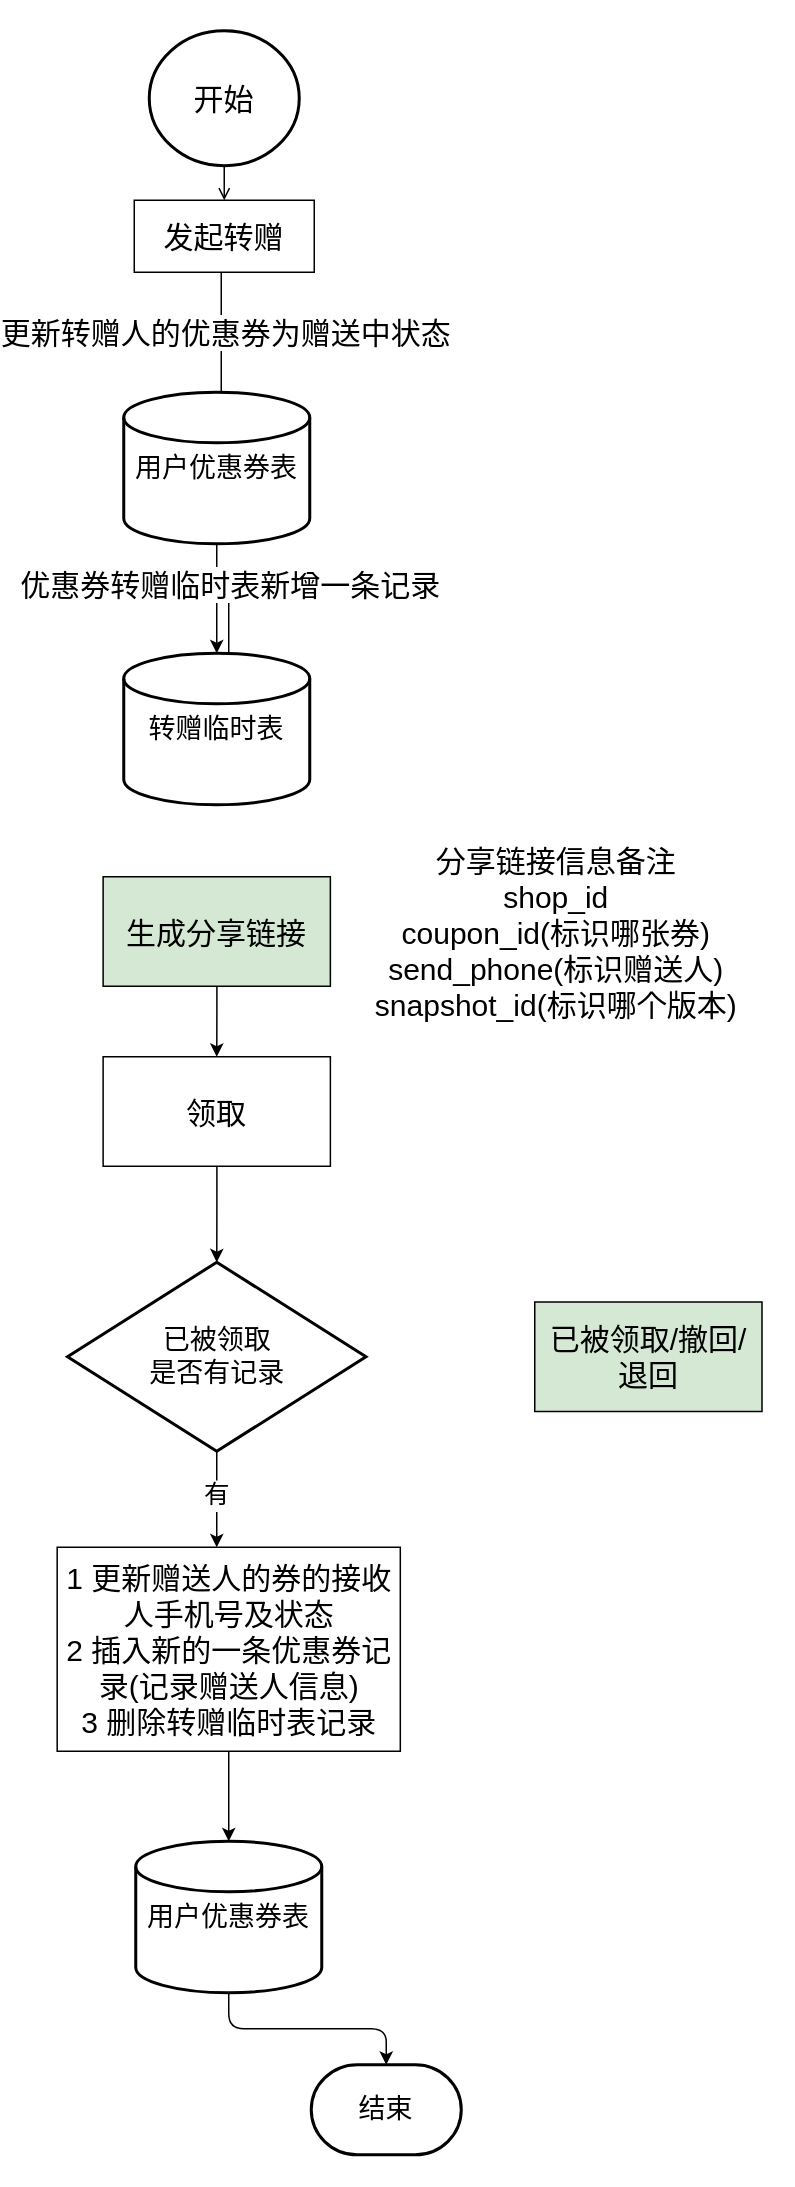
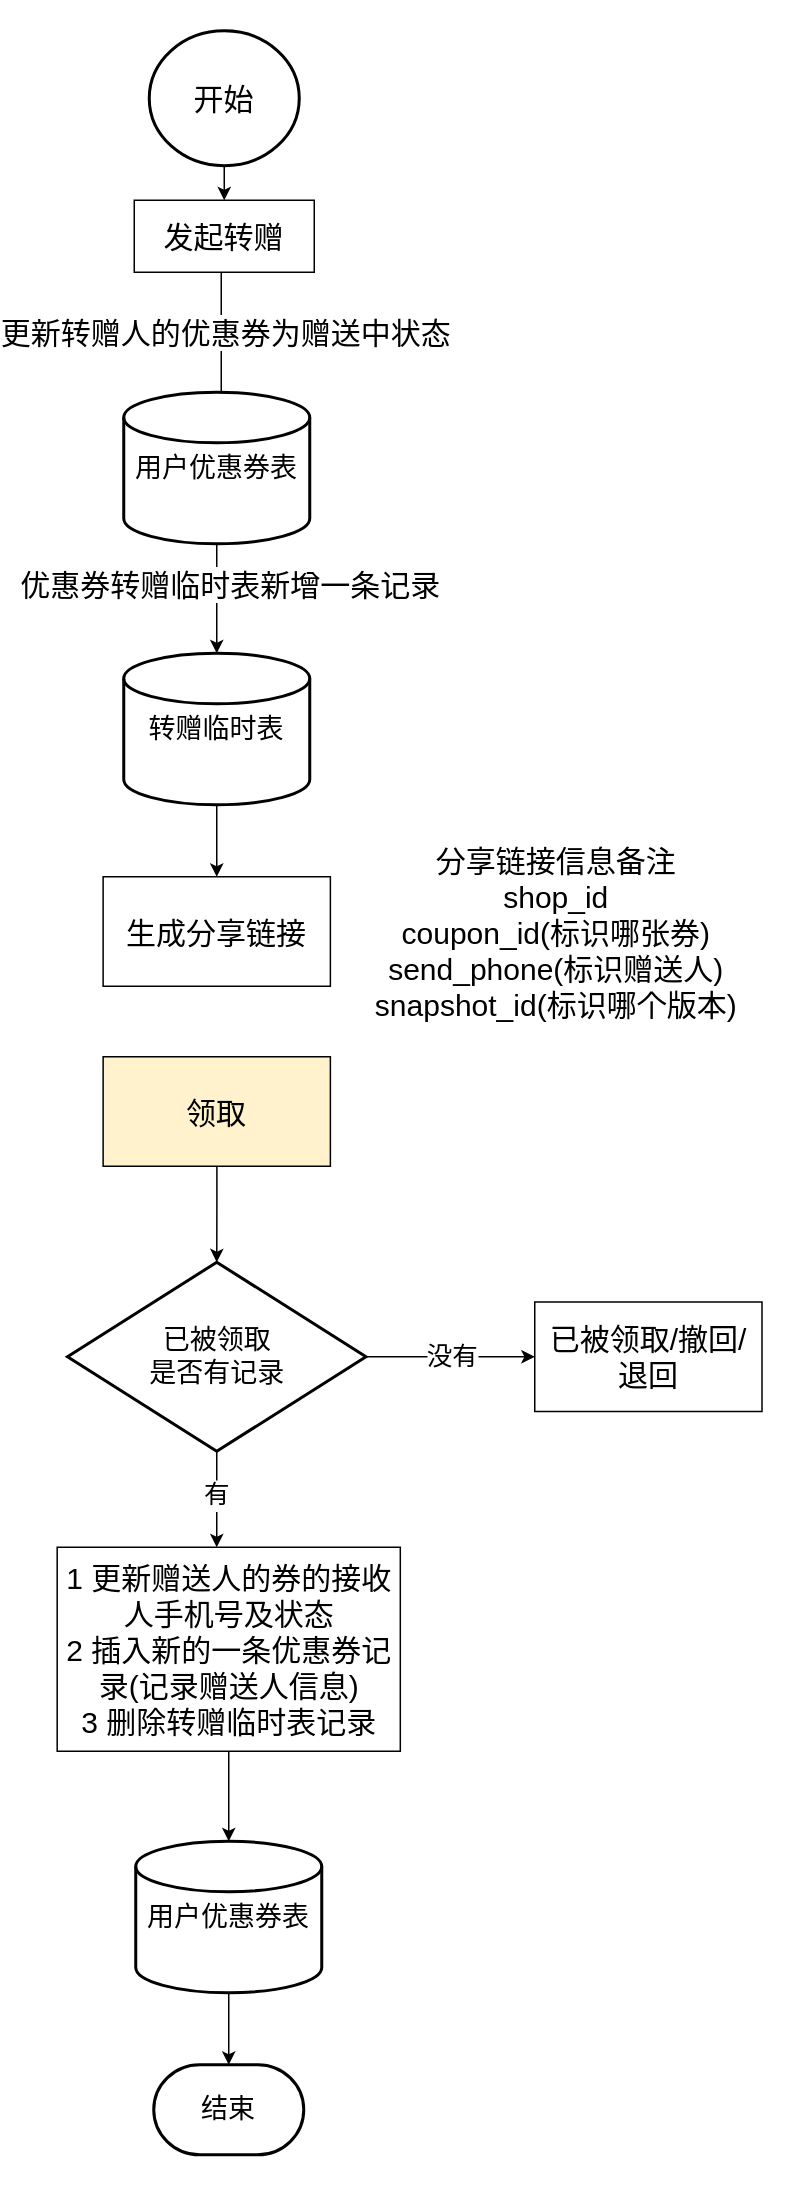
(224, 191) -> (224, 189)
(229, 628) -> (217, 836)
(217, 932) -> (217, 932)
(217, 1015) -> none
(217, 1112) -> (217, 1112)
none -> (445, 1357)
(648, 1357) -> (648, 1357)
(386, 2110) -> (229, 2110)
